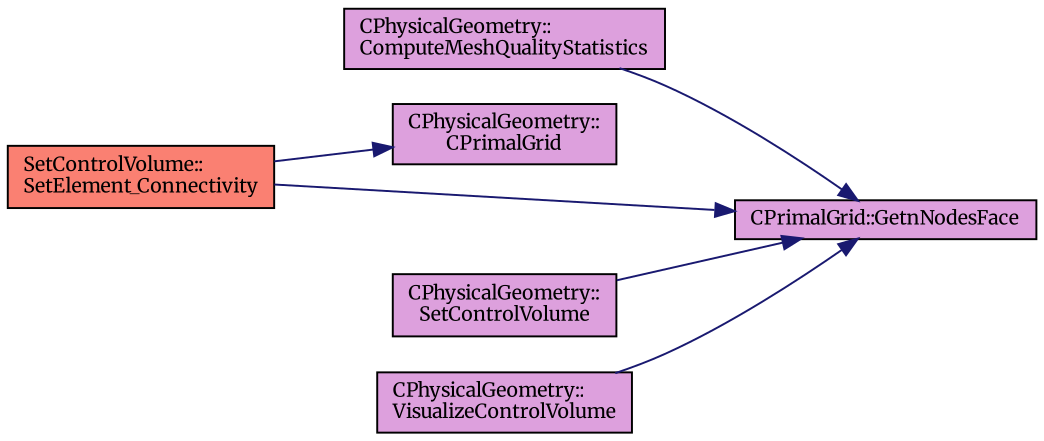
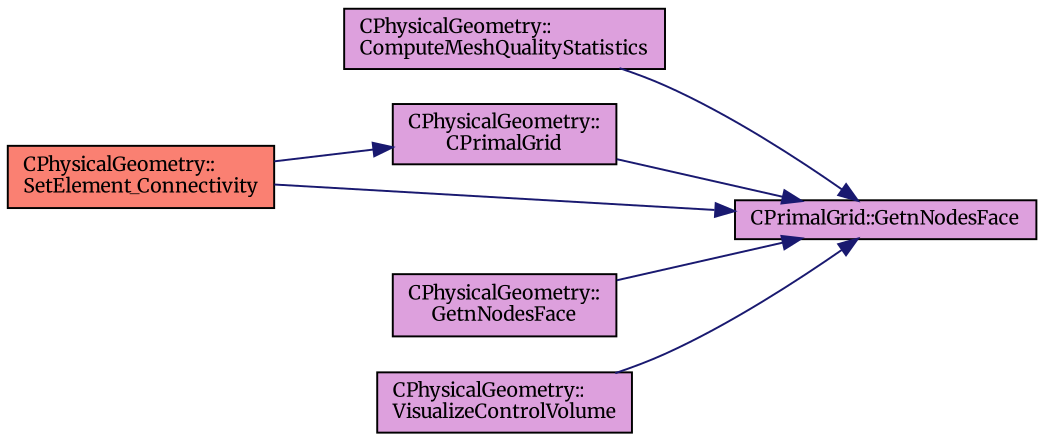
(141, 177) -> (141, 177)
none -> (700, 178)
(505, 305) -> (505, 305)
